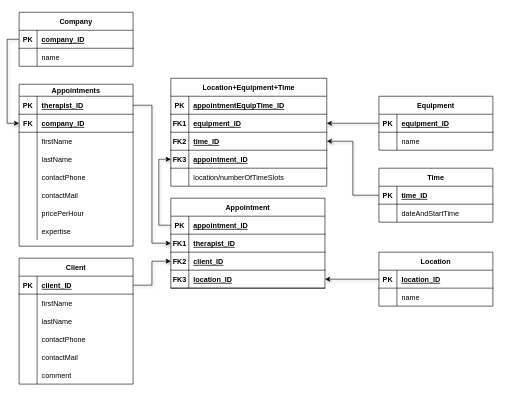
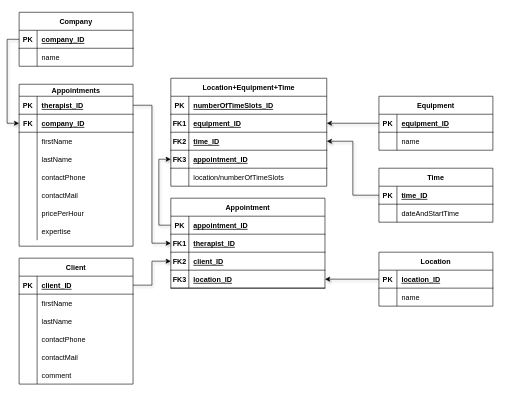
(237, 106) -> (232, 106)
